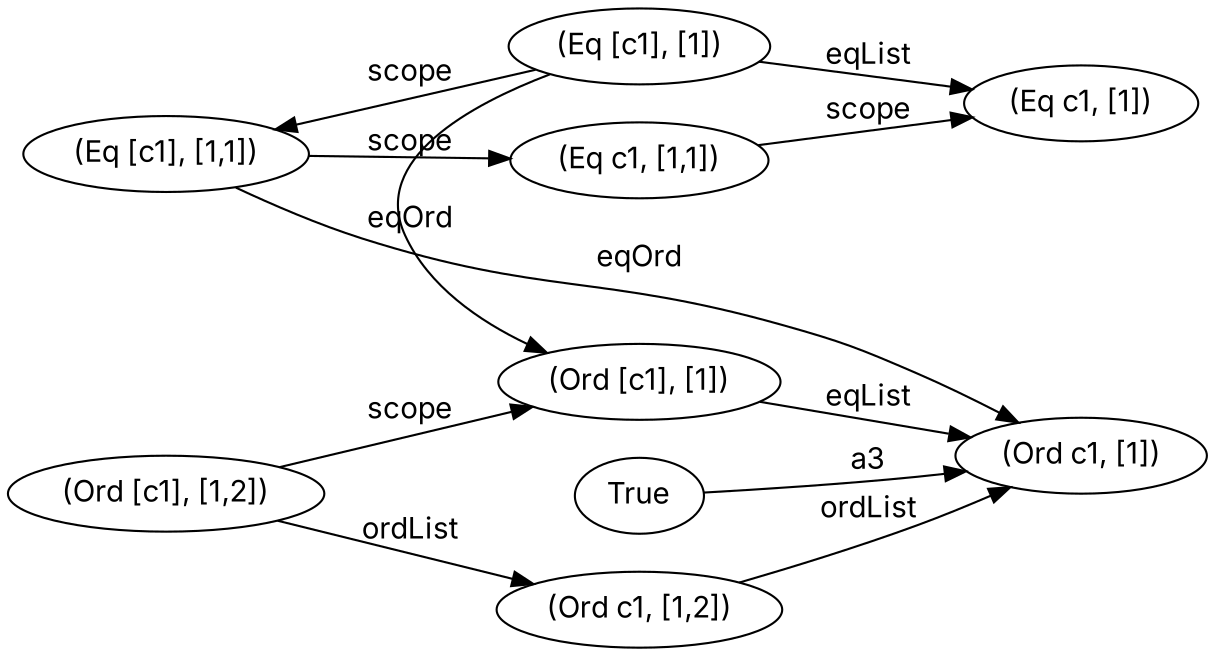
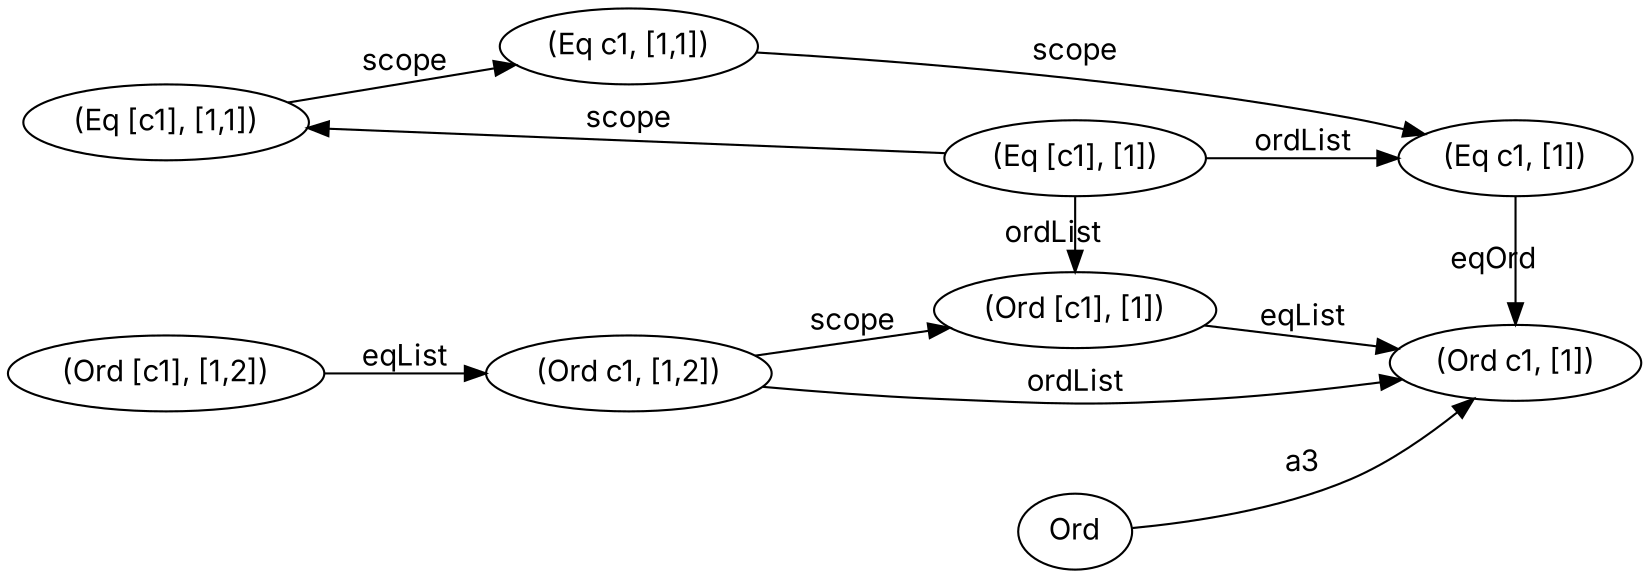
(869, 56) -> (1303, 142)
(410, 219) -> (1053, 234)
(620, 291) -> (1516, 250)
(396, 439) -> (842, 343)
(639, 496) -> (1075, 532)
(410, 531) -> (405, 358)
